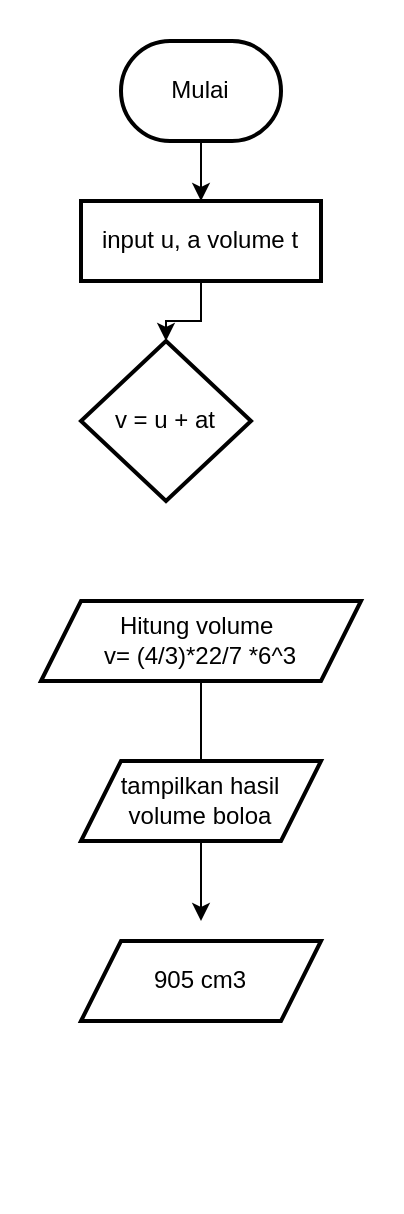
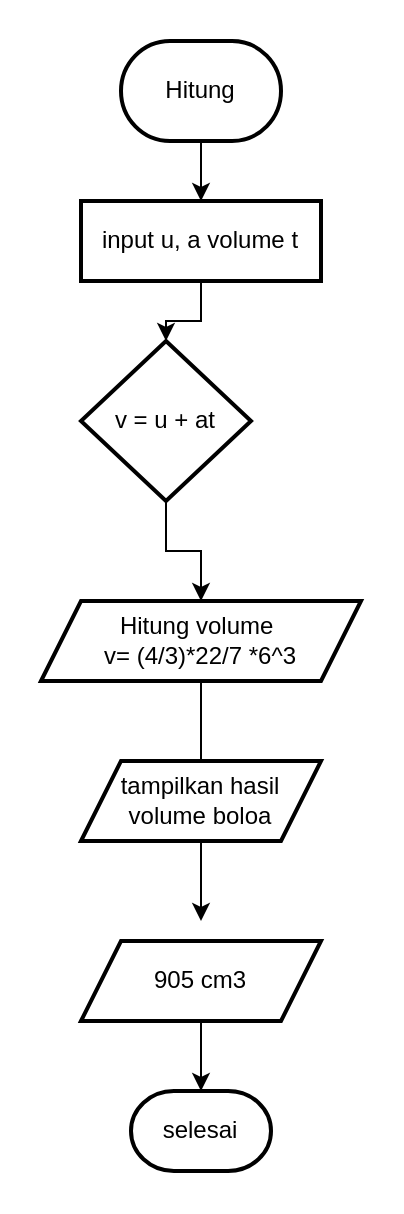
(201, 91) -> (201, 91)
none -> (177, 551)
none -> (201, 1059)
none -> (201, 1131)
